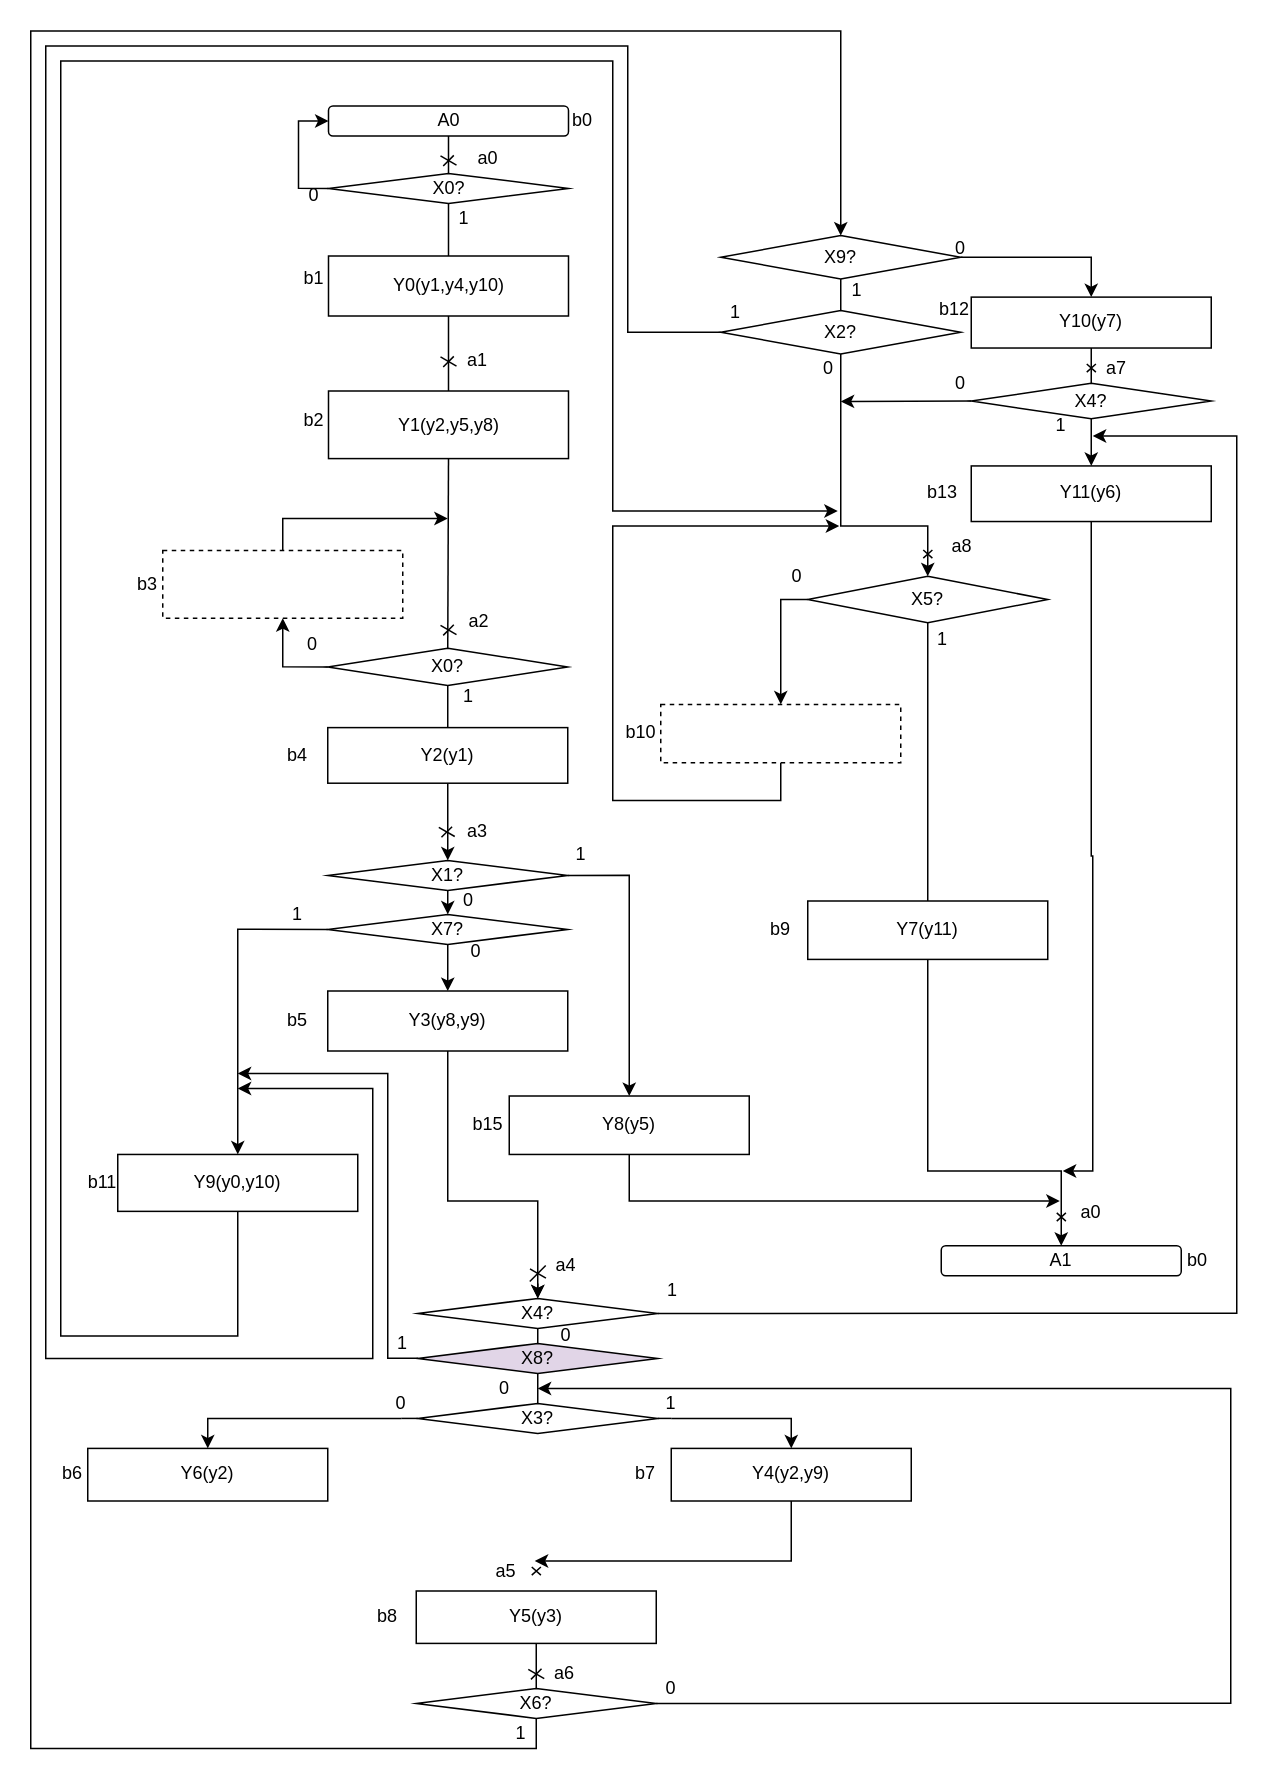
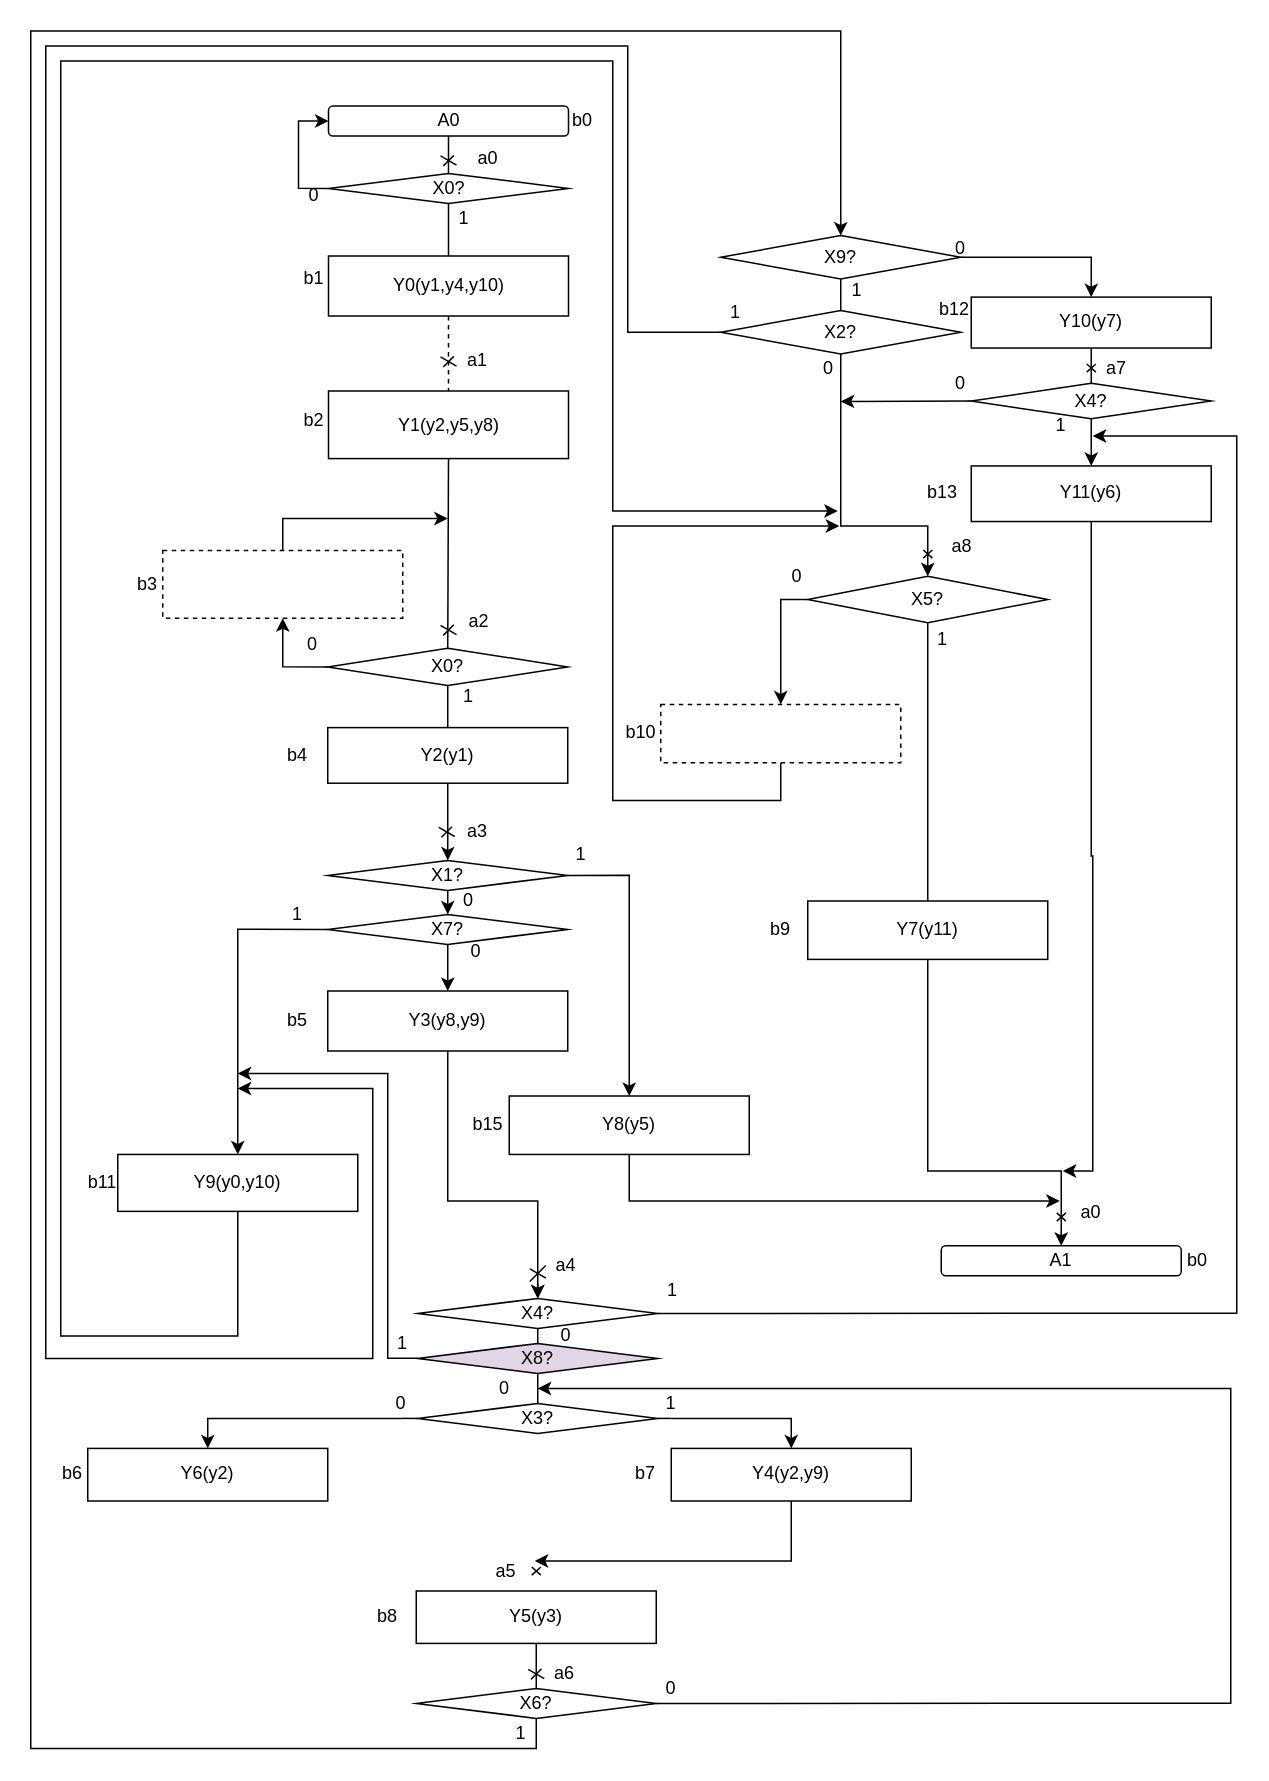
(449, 353) -> (449, 353)
